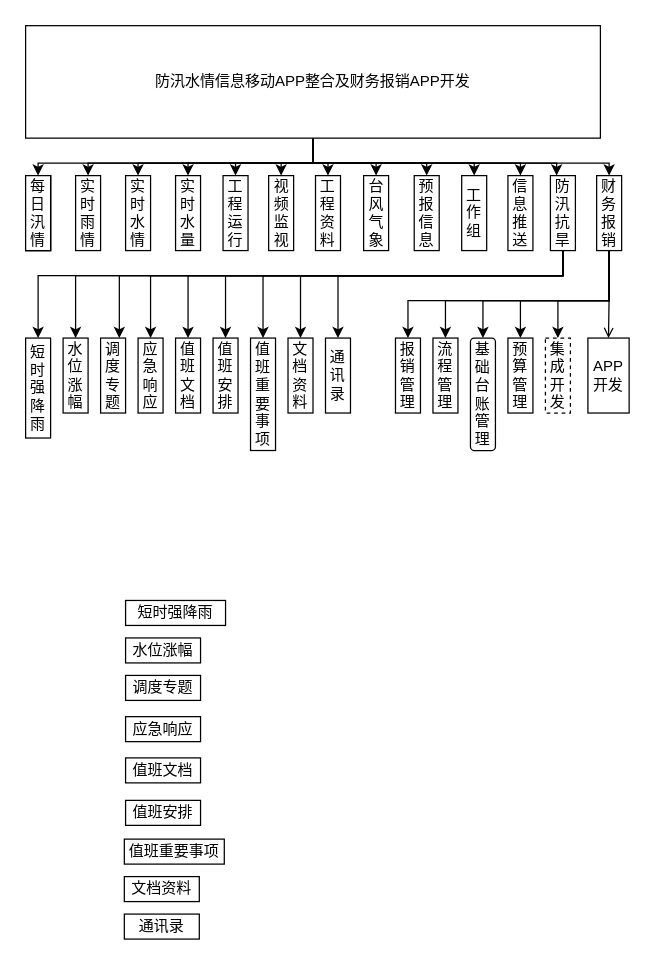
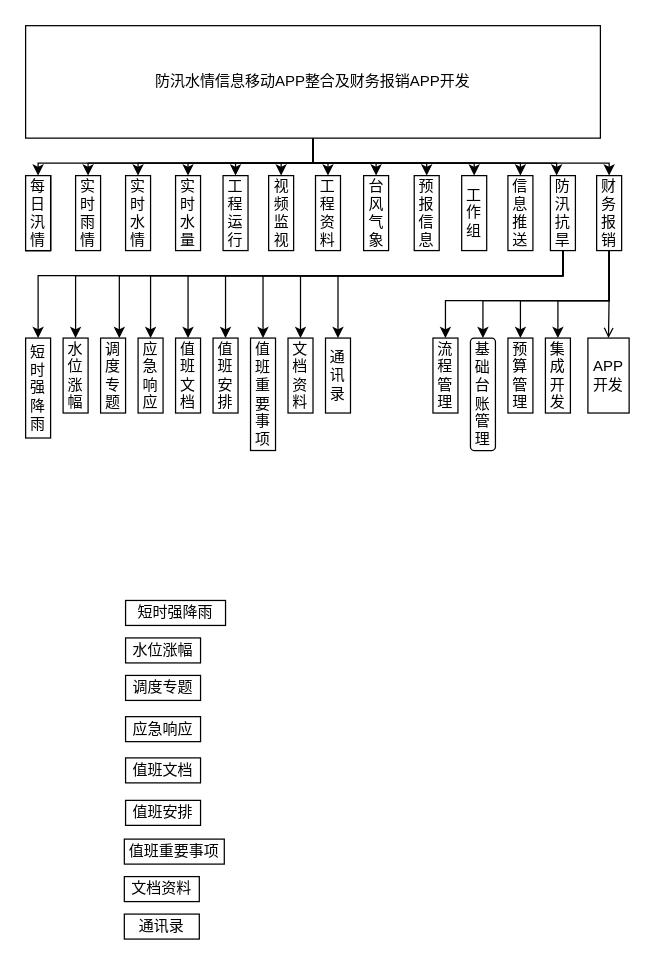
(411, 301) -> none
(408, 376) -> none
(558, 376) -> (558, 376)
